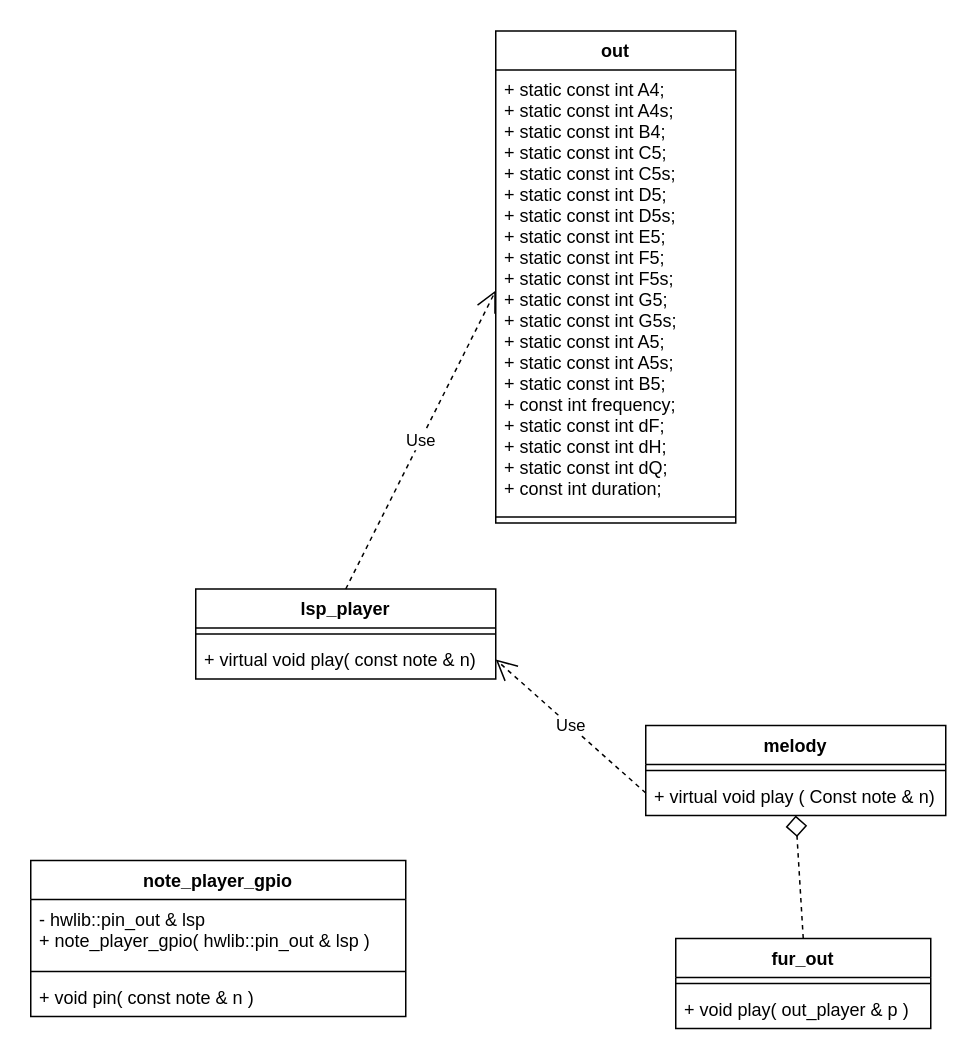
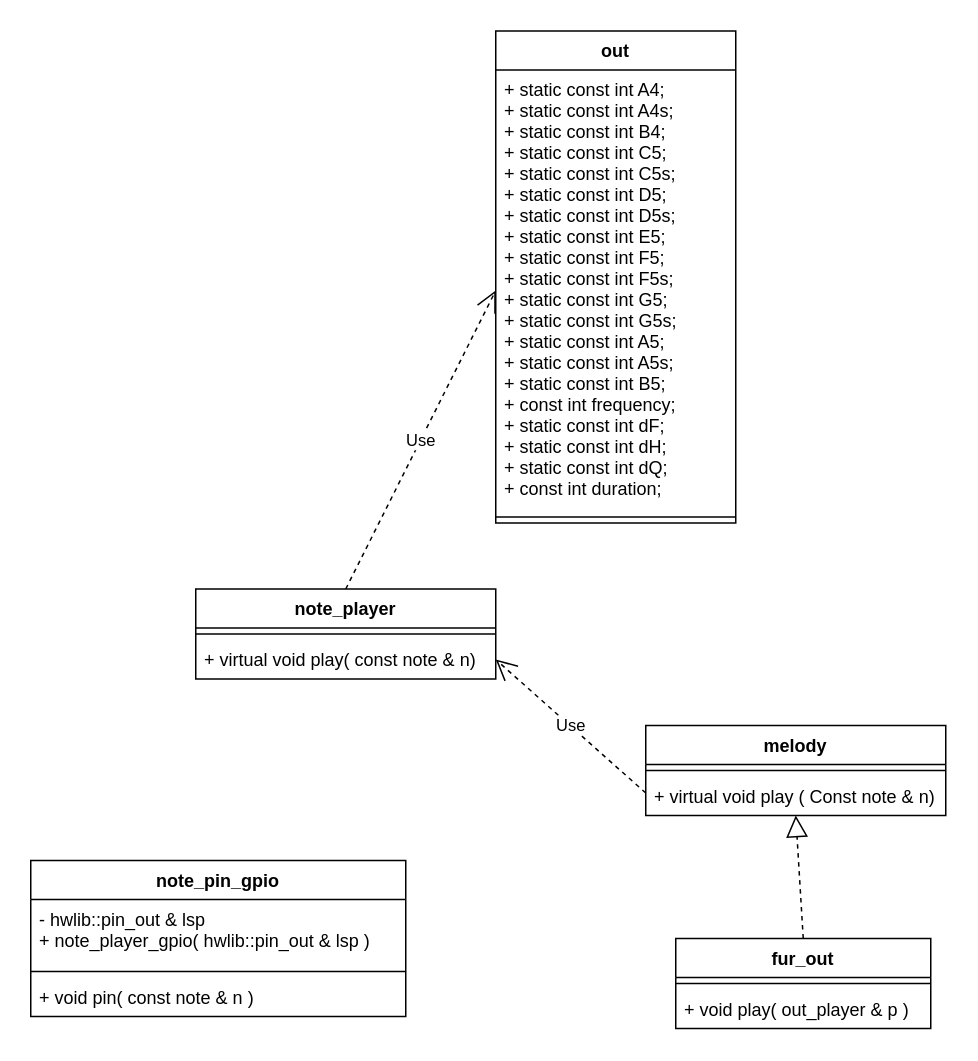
(345, 609) -> (345, 609)
(797, 837) -> (797, 837)
(218, 881) -> (218, 881)
